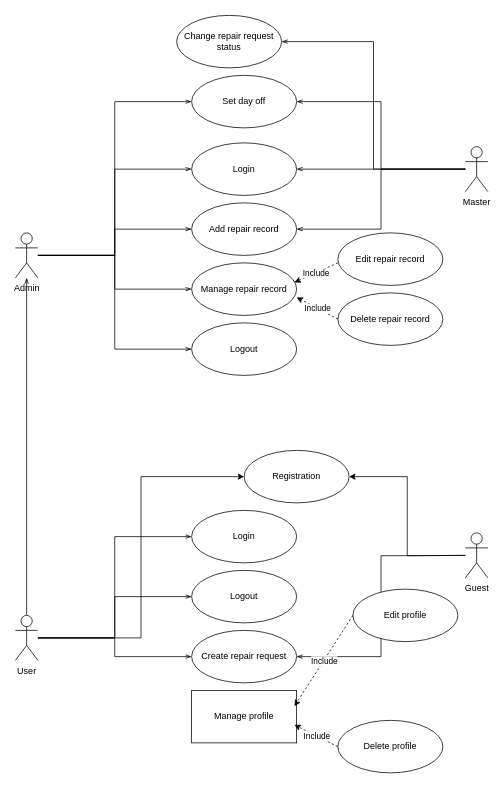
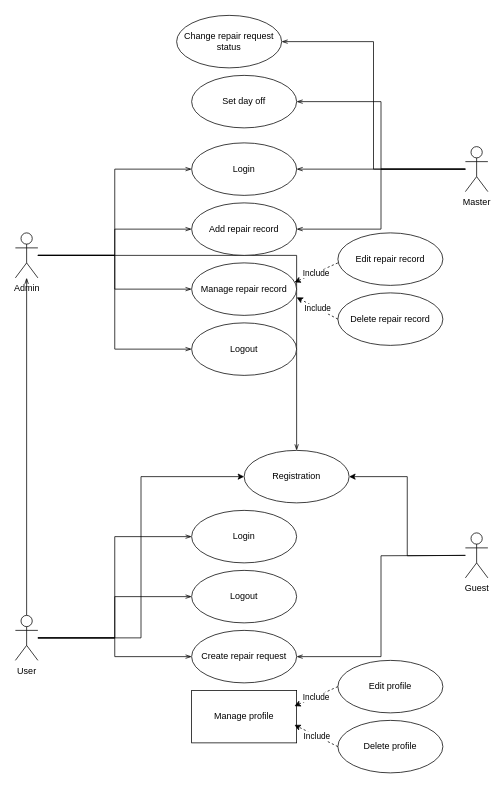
(120, 102) -> (297, 329)
(405, 615) -> (390, 687)
